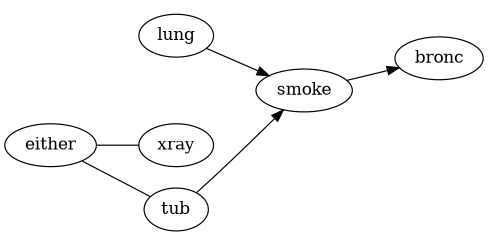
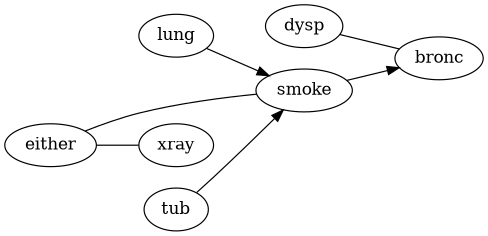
none -> (304, 26)
(116, 179) -> (170, 106)
